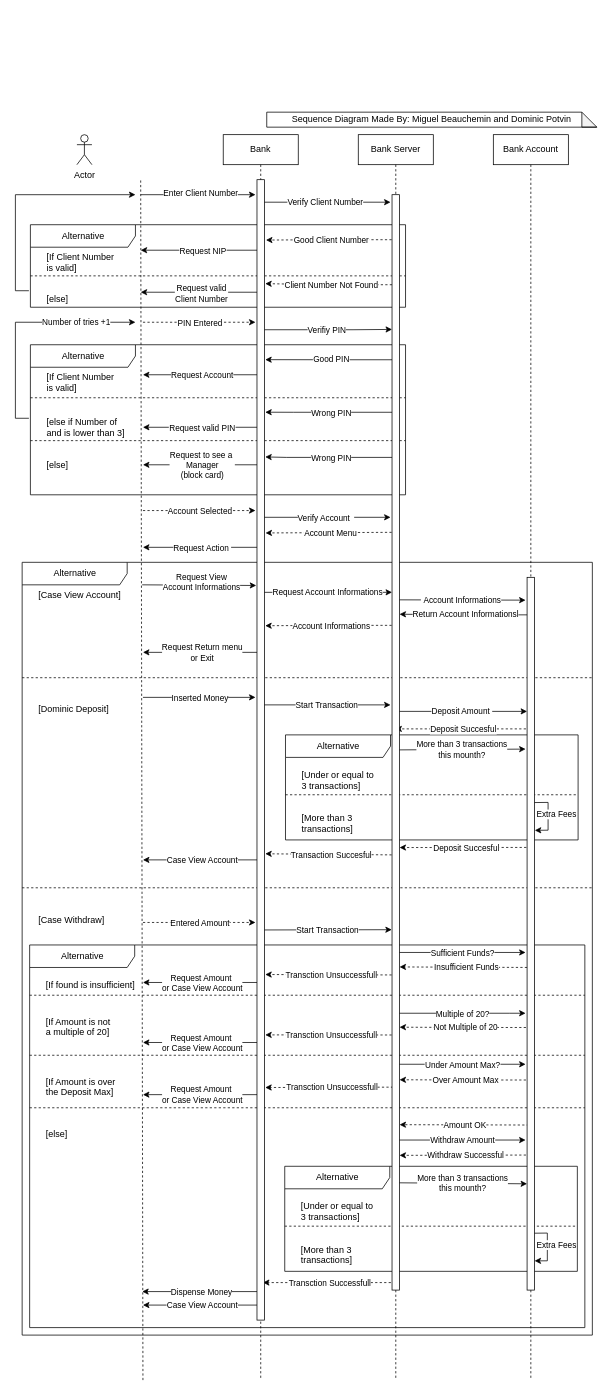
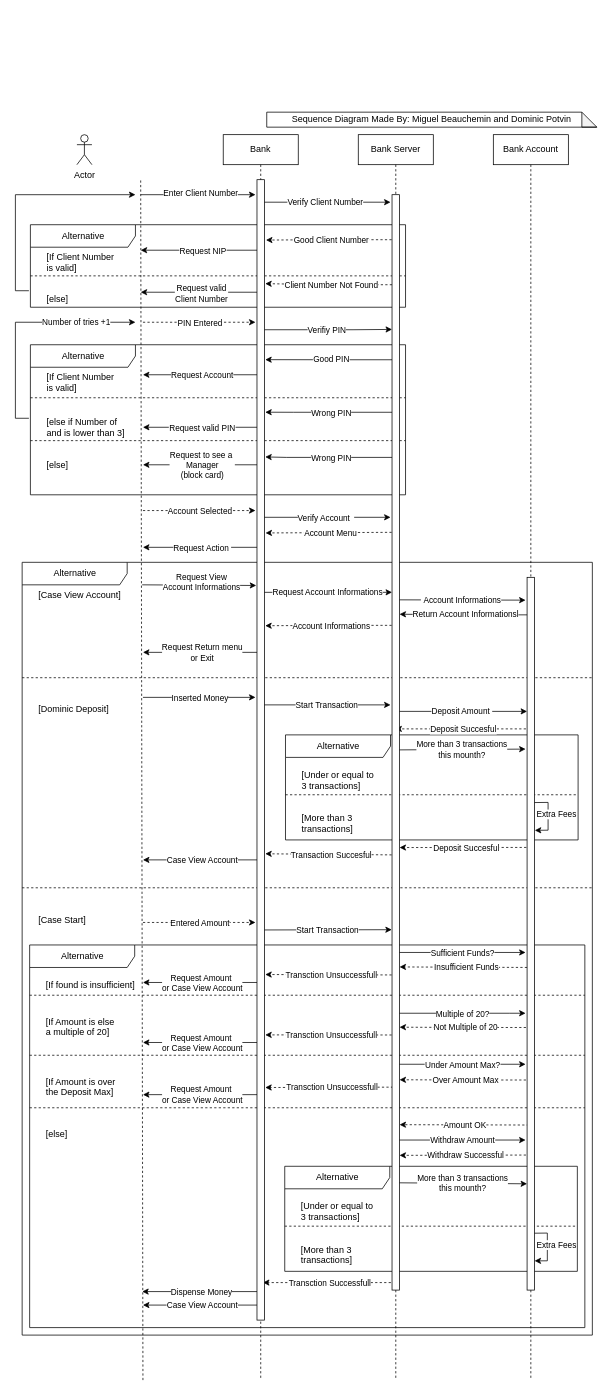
(74, 919) -> (67, 919)
(84, 1022) -> (85, 1022)
